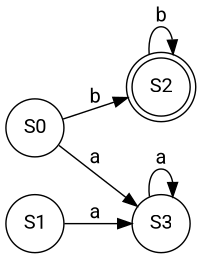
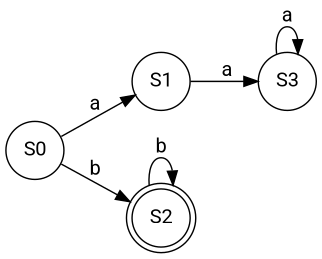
(93, 171) -> (92, 119)
